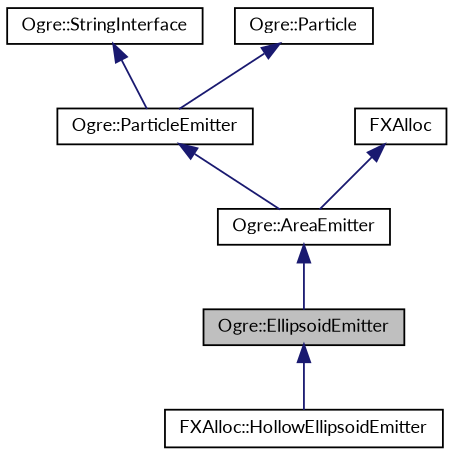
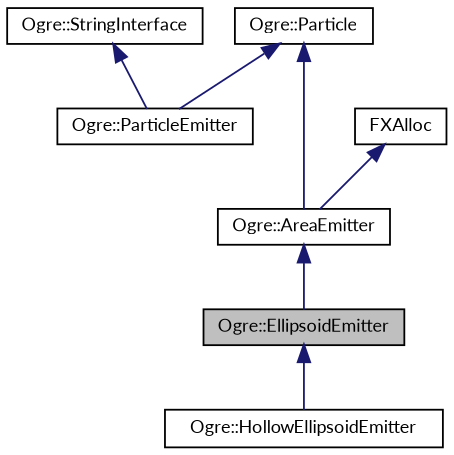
(237, 182) -> (304, 135)
(304, 429) -> (304, 429)
